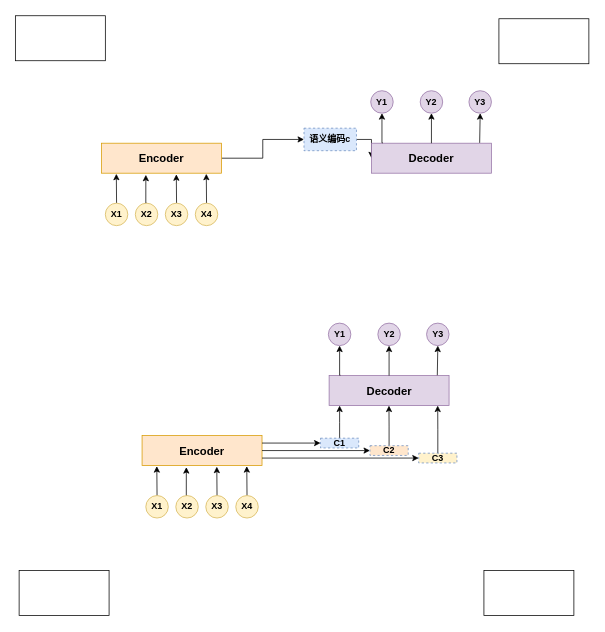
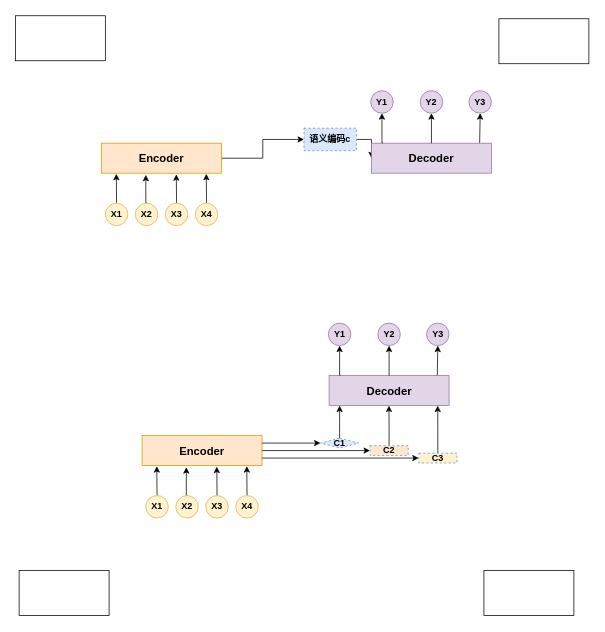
(340, 443) -> (340, 443)
